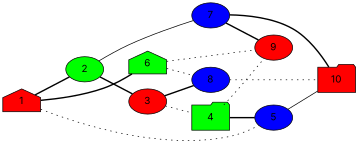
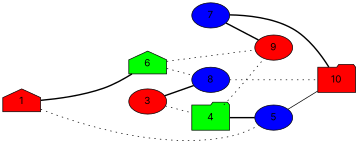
(85, 69) -> none
